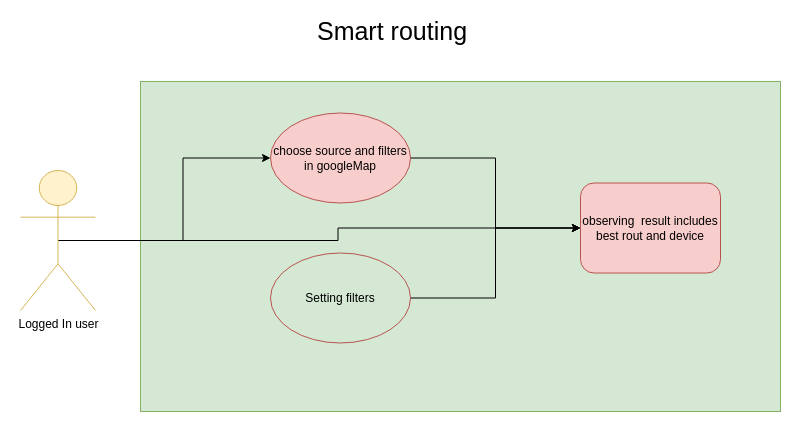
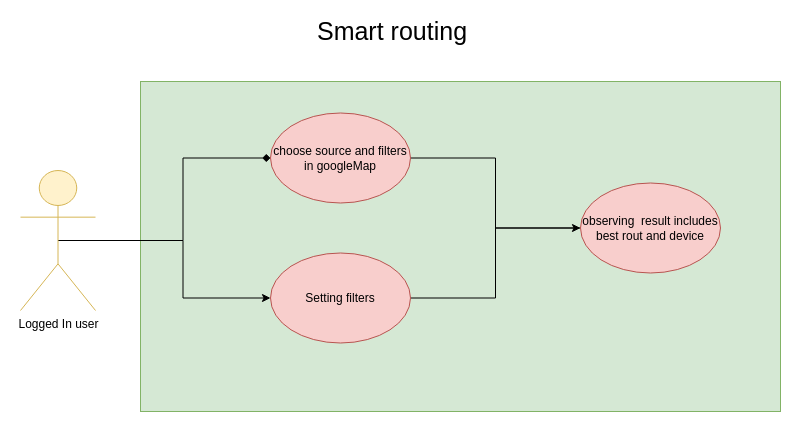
(262, 158) -> (261, 158)
(651, 228) -> (651, 228)
(496, 230) -> (577, 228)
(262, 241) -> (183, 297)
(341, 298) -> (341, 298)
